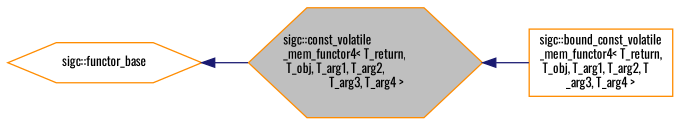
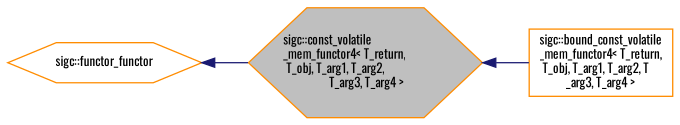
(105, 63) -> (105, 63)
